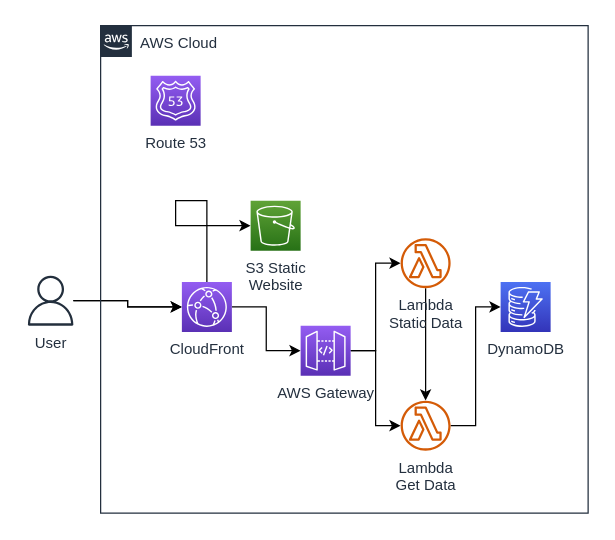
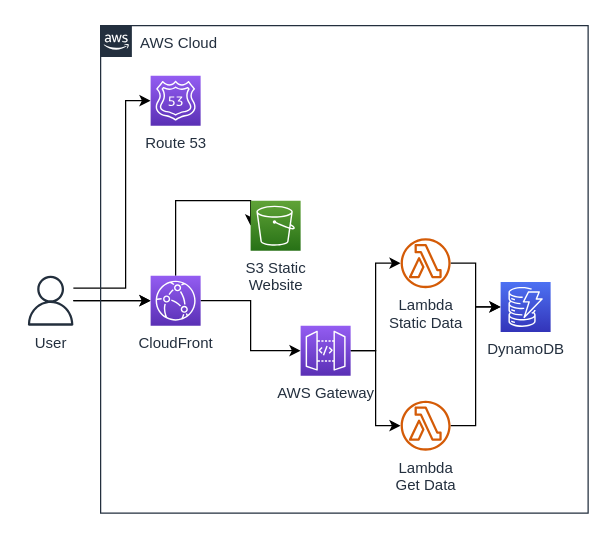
none -> (126, 212)
(207, 307) -> (176, 301)
(426, 340) -> (476, 270)
